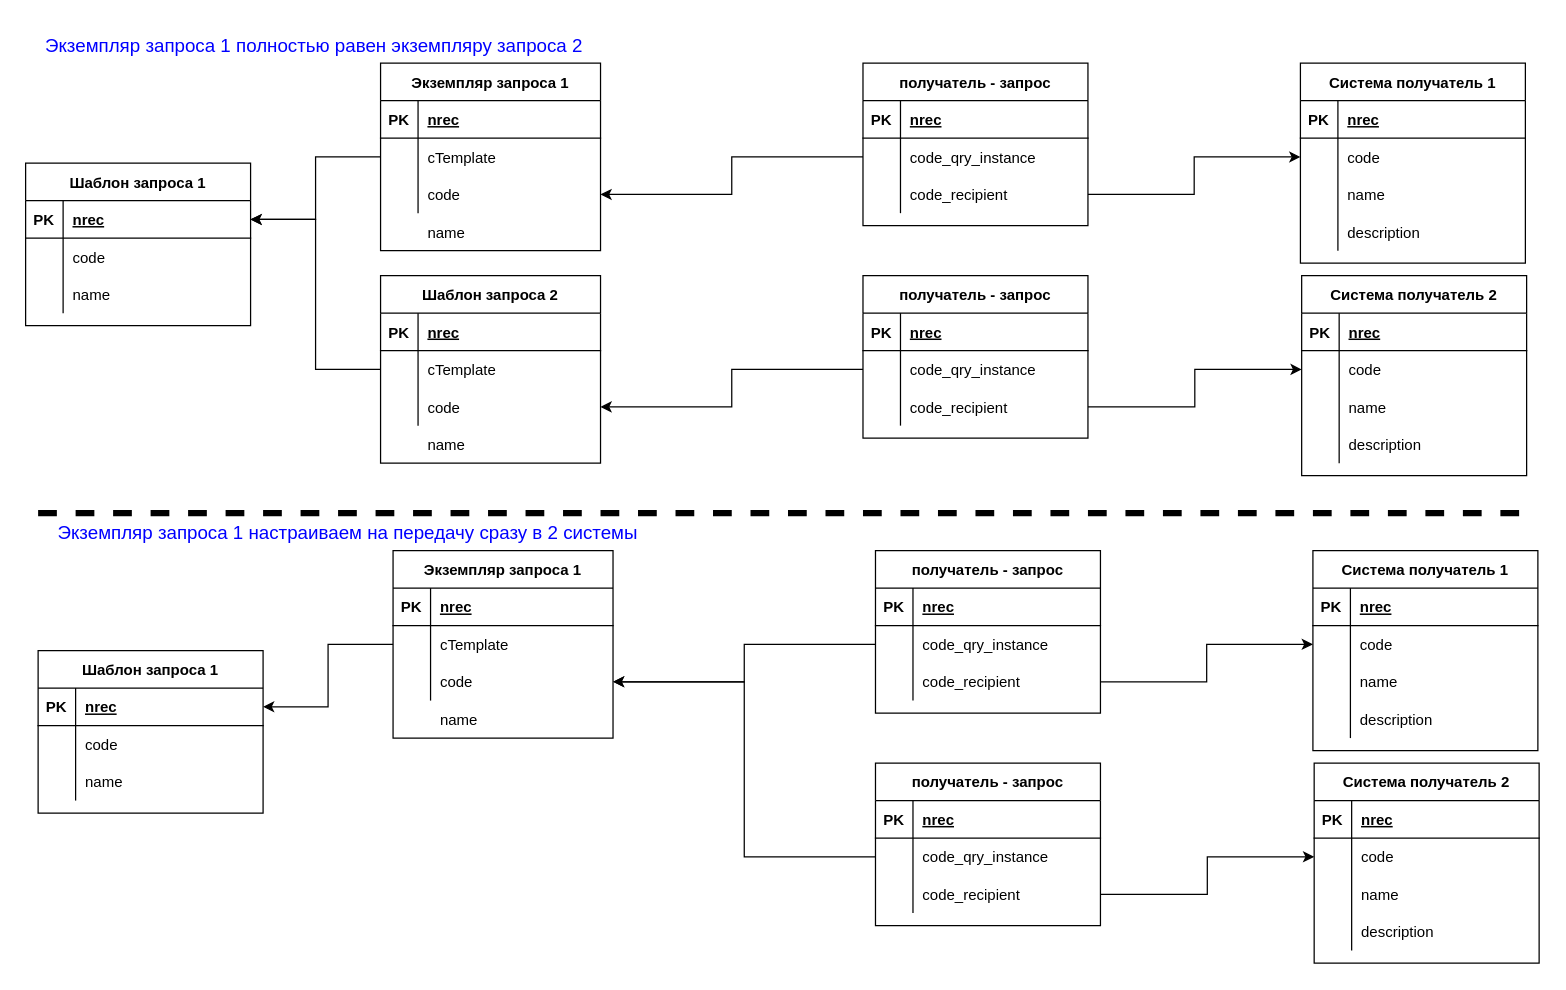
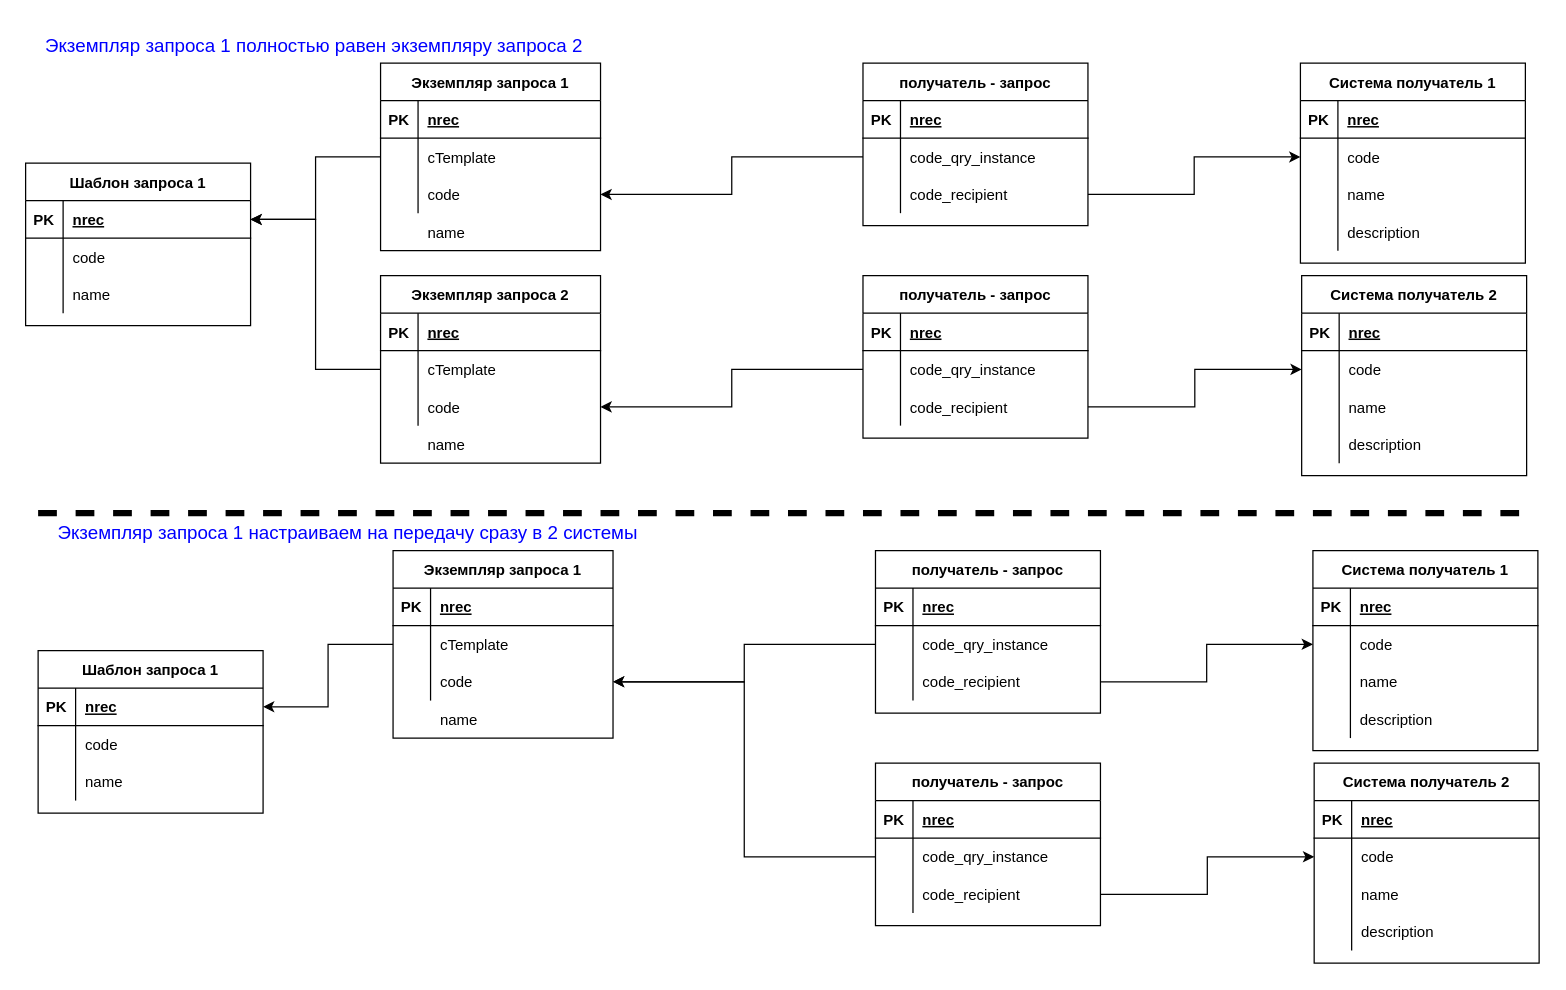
(490, 295) -> (490, 295)
